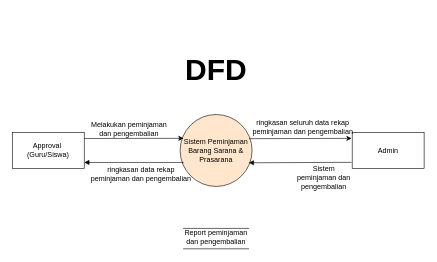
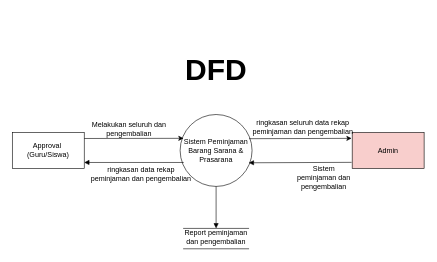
(129, 129) -> (129, 129)
(216, 150) -> (216, 150)
(389, 150) -> (389, 150)
none -> (216, 222)
